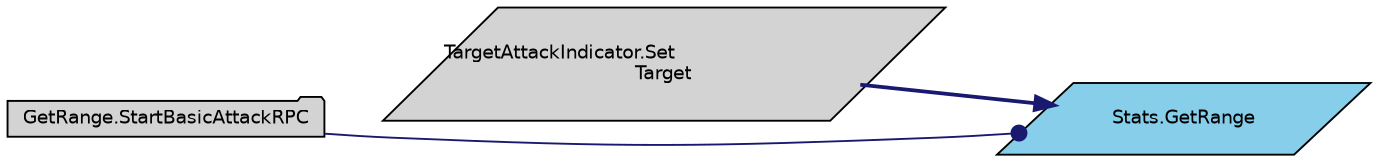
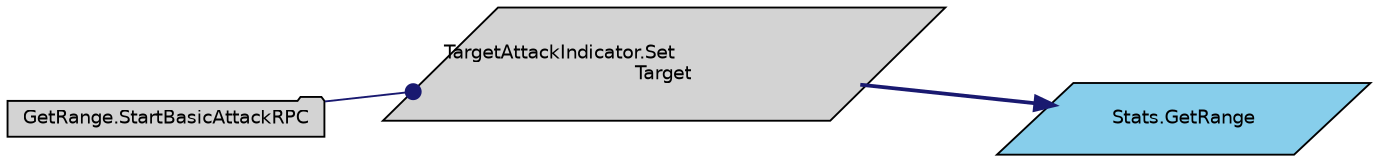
(668, 145) -> (365, 97)
